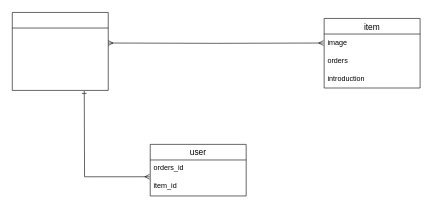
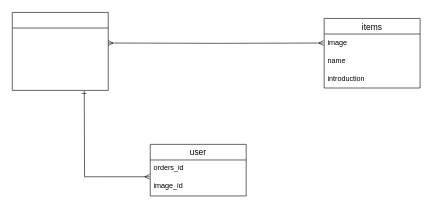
(372, 27) -> (372, 27)
(340, 60) -> (336, 60)
(166, 186) -> (168, 186)
